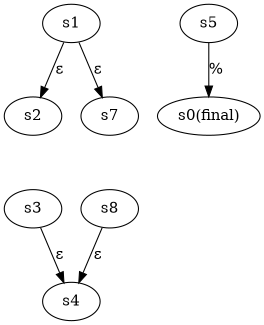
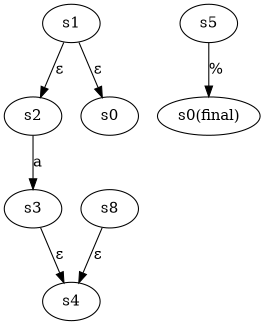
(110, 116) -> (110, 116)
none -> (33, 157)
